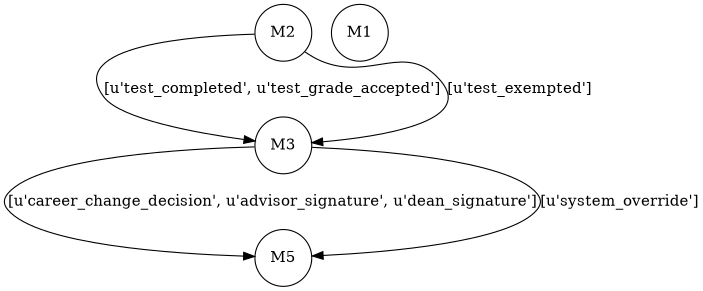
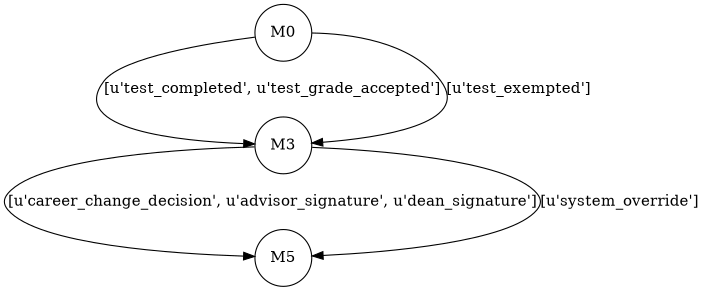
(283, 33) -> (283, 33)
(360, 33) -> none
